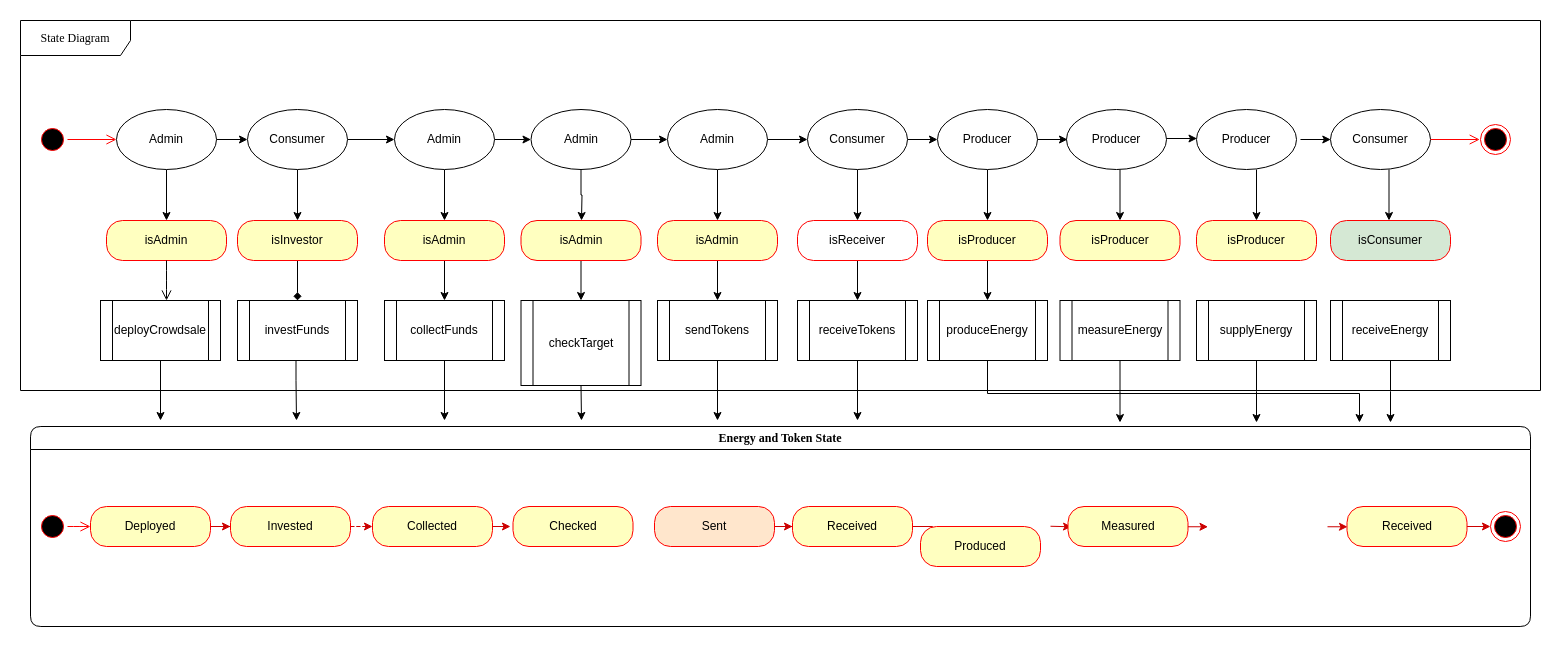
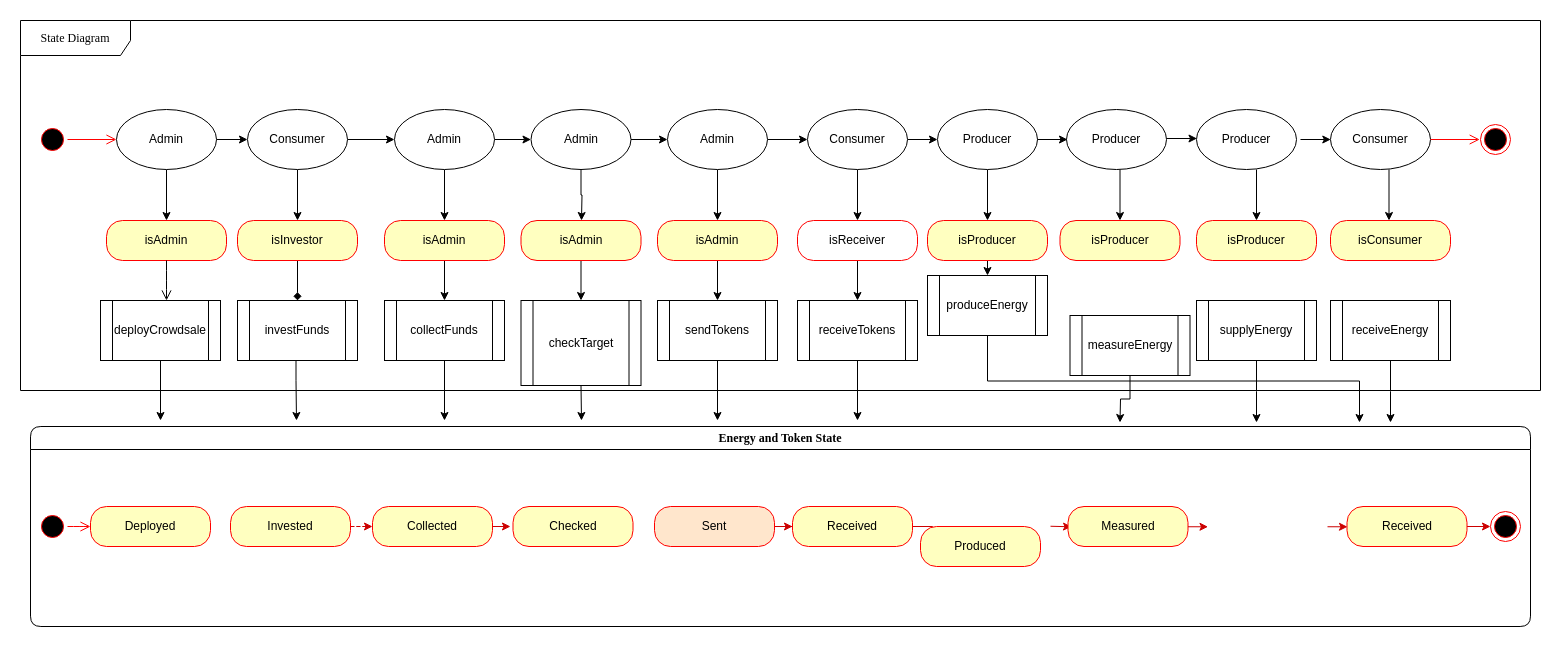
(1391, 241) -> (1391, 241)
(988, 331) -> (988, 306)
(1120, 331) -> (1130, 346)
(225, 527) -> none
